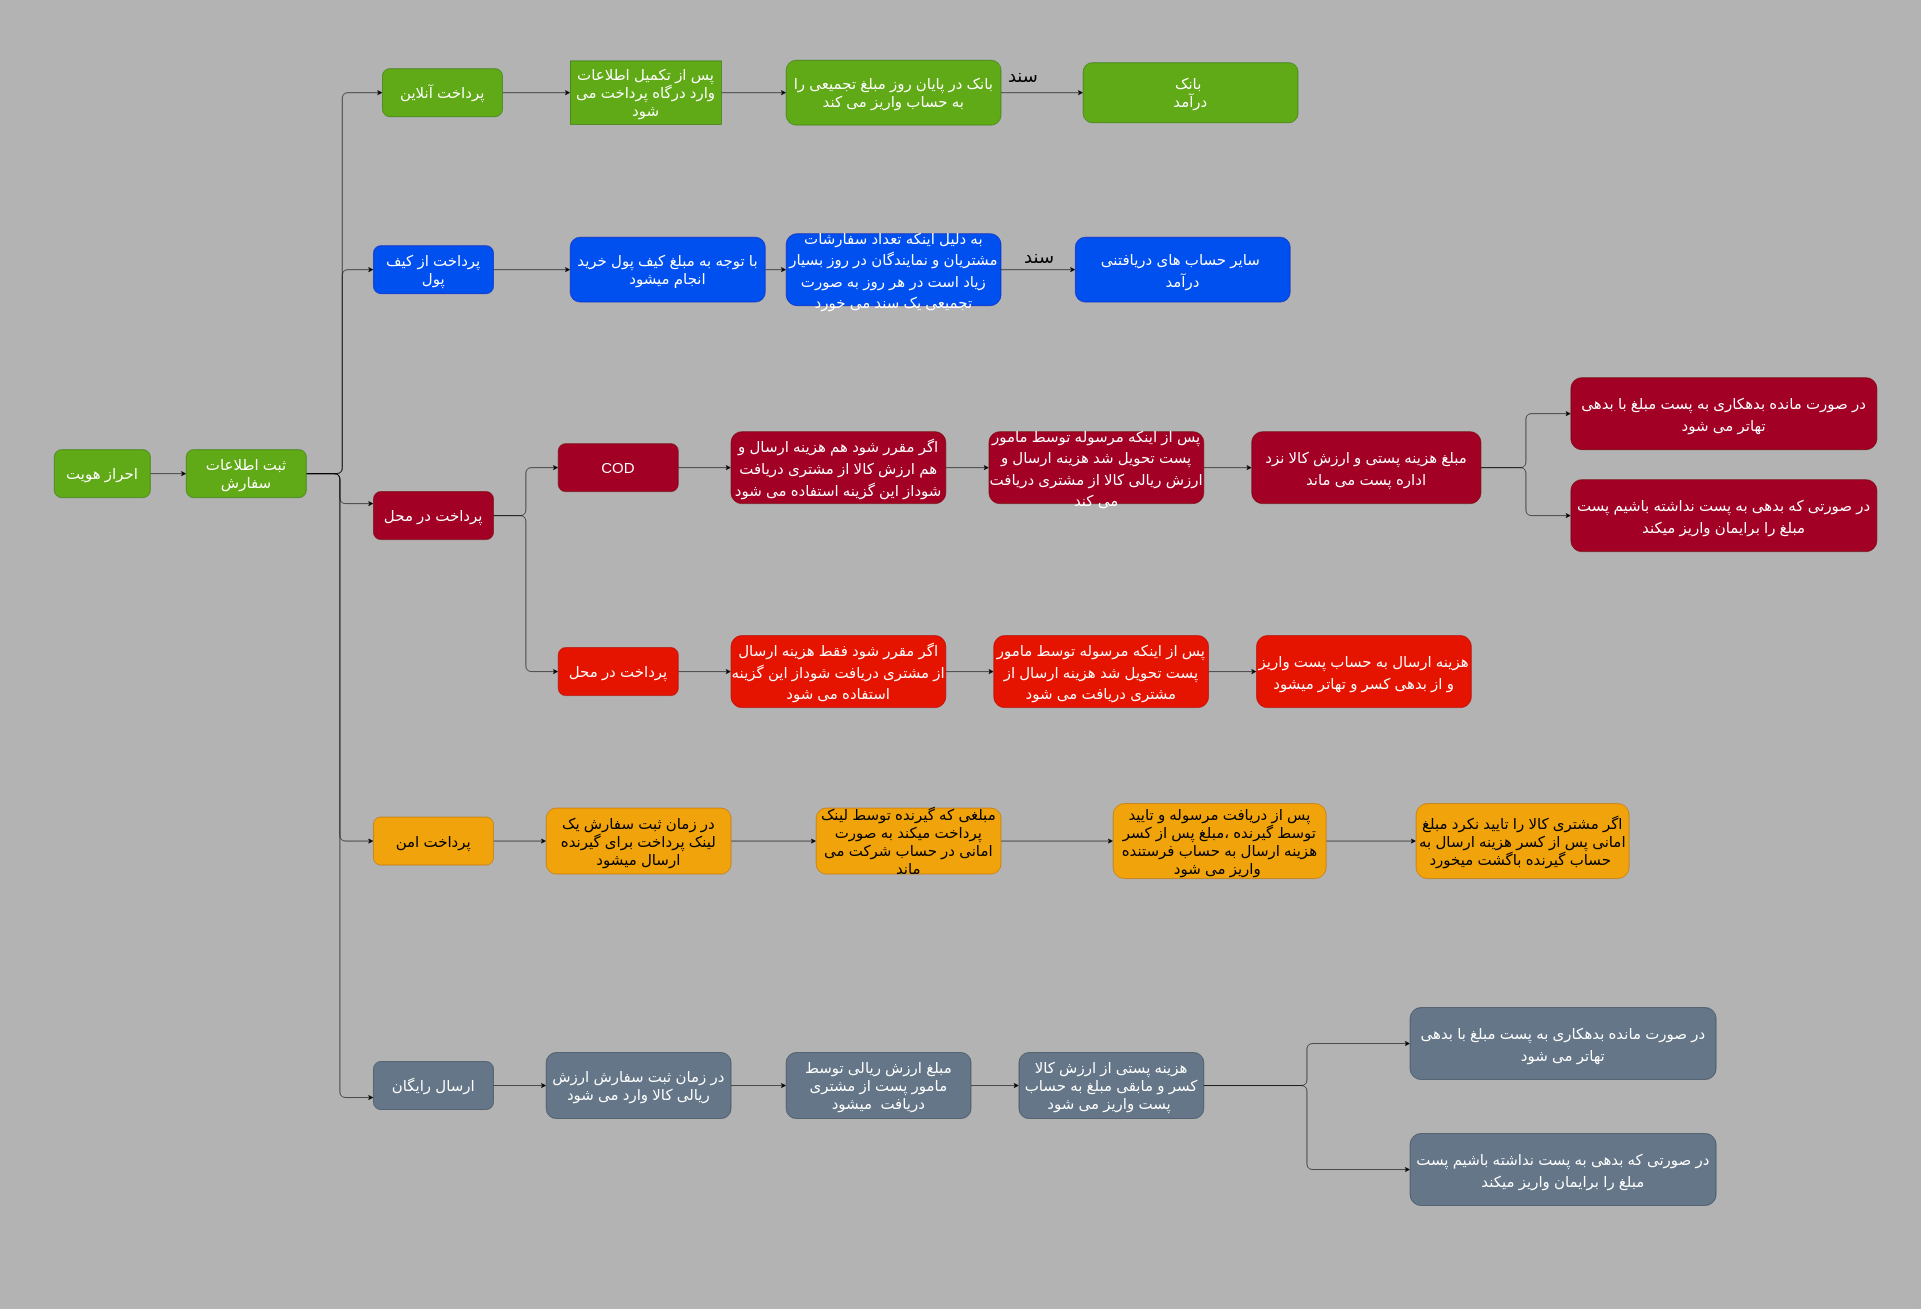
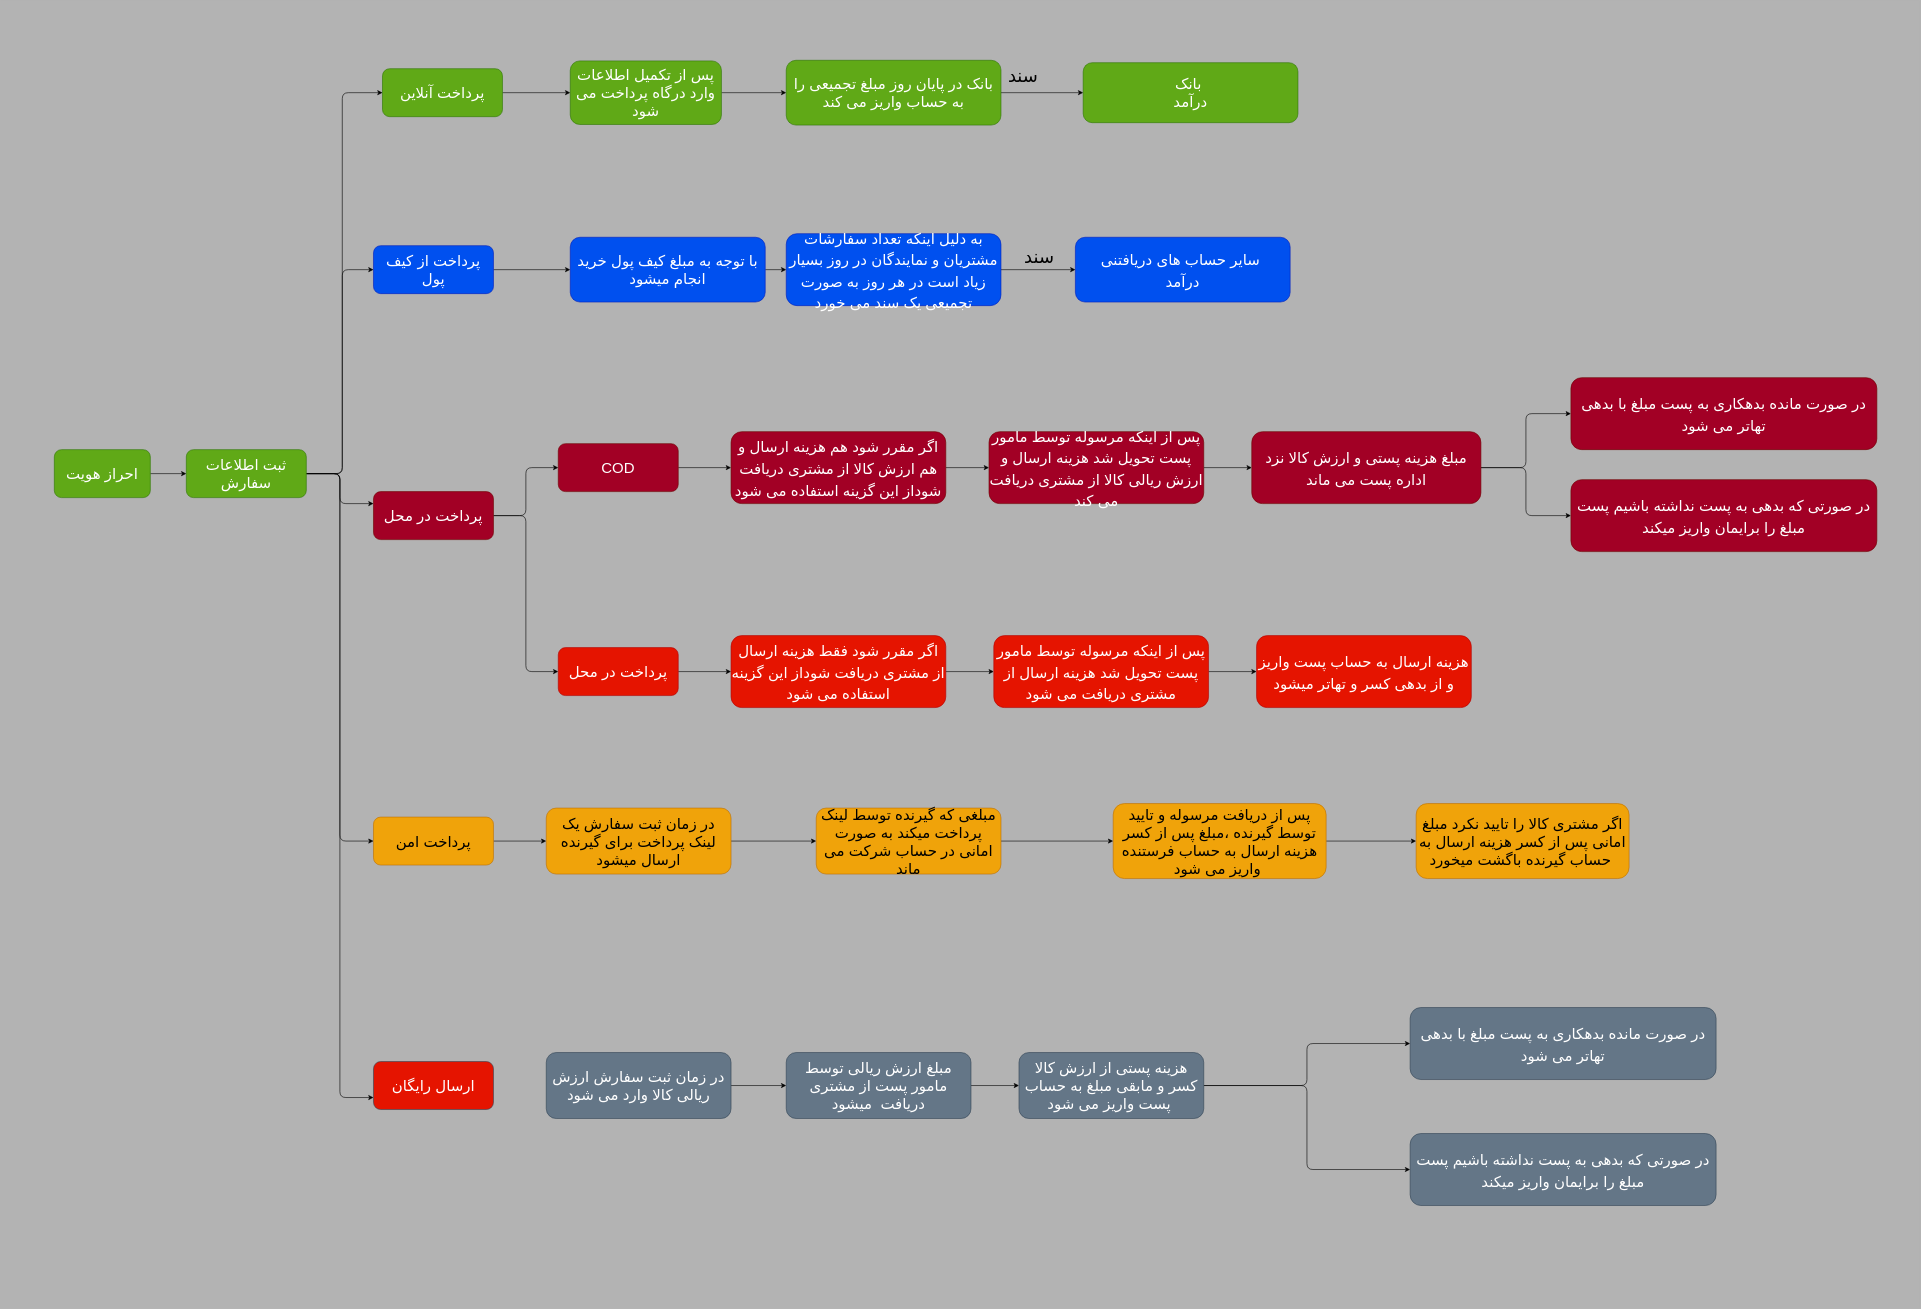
(646, 93) -> (646, 93)
(434, 1086) -> (434, 1086)
(518, 1086) -> none
